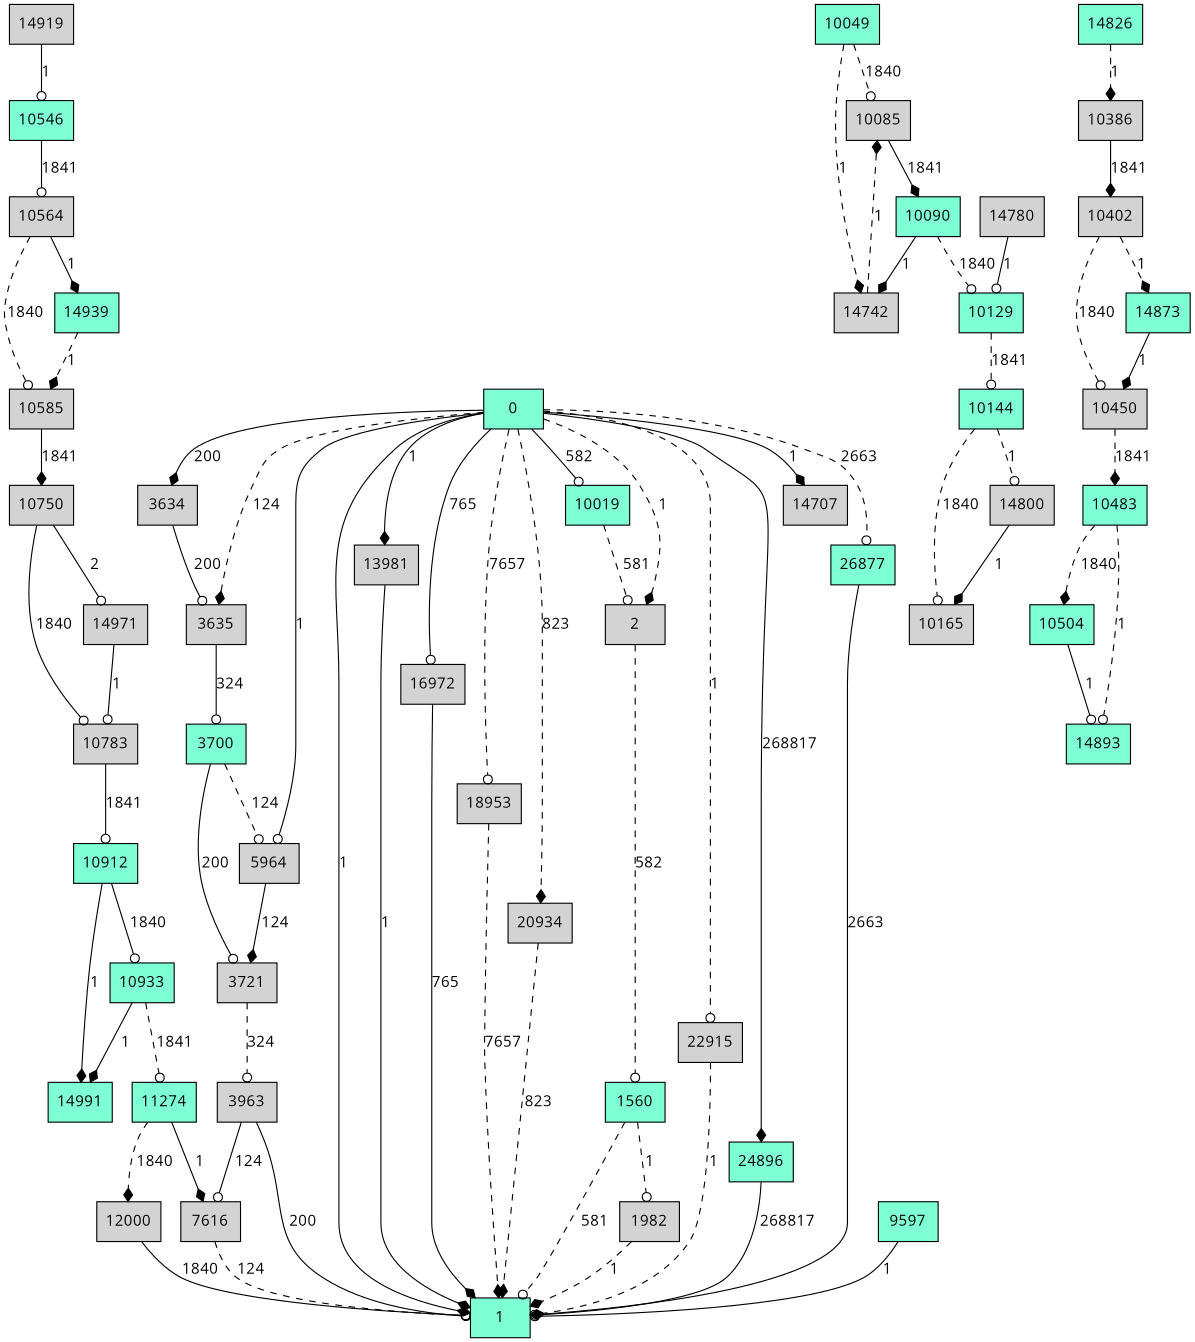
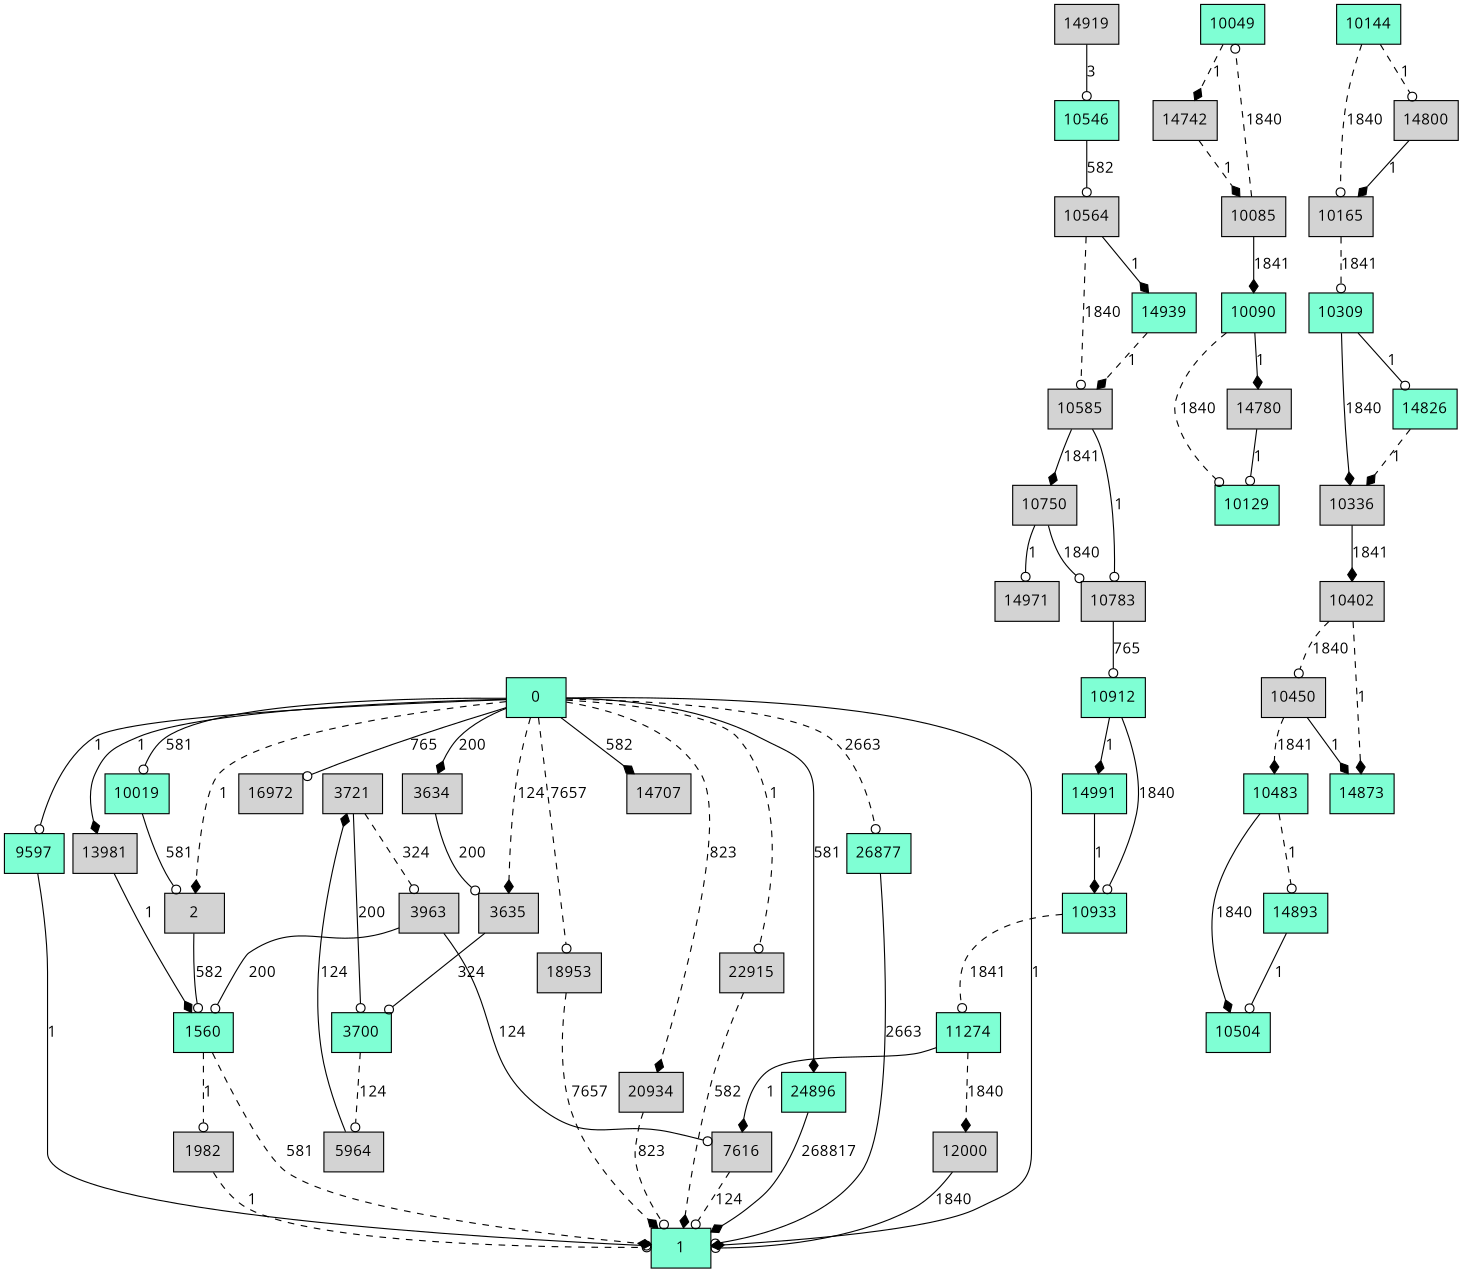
(862, 68) -> (1244, 125)
(46, 72) -> (1092, 72)
(1111, 121) -> (1352, 505)
(60, 169) -> (1101, 169)
(901, 259) -> (1256, 354)
none -> (1341, 313)
(1139, 355) -> (1324, 740)
(991, 356) -> none
(579, 457) -> (180, 746)
(794, 457) -> (620, 746)
(296, 555) -> (156, 723)
(1076, 556) -> (1214, 902)
(615, 561) -> (155, 851)
(95, 565) -> (1033, 553)
(111, 680) -> (1111, 499)
(1079, 680) -> (1269, 969)
(790, 744) -> (828, 853)
(124, 804) -> (1127, 650)
(635, 859) -> (194, 969)
(199, 862) -> (357, 909)
(381, 963) -> (148, 938)
(432, 1001) -> none
(114, 1036) -> (1094, 847)
(521, 1114) -> (637, 1169)
(714, 1162) -> (728, 1092)
(577, 1208) -> (390, 1207)
(311, 1269) -> (293, 937)
(590, 1276) -> (418, 1240)
